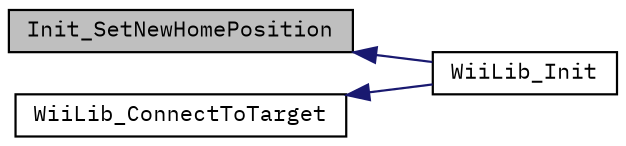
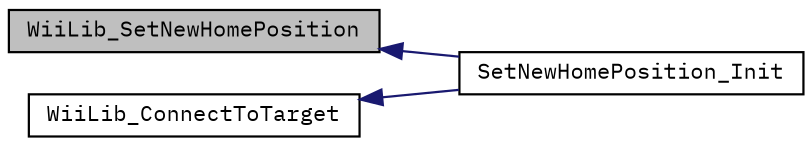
(181, 31) -> (194, 31)
(525, 73) -> (631, 73)
